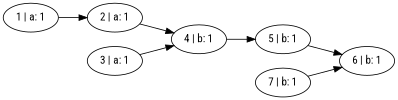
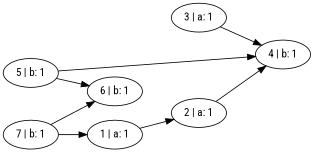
(237, 39) -> (153, 64)
none -> (69, 135)
